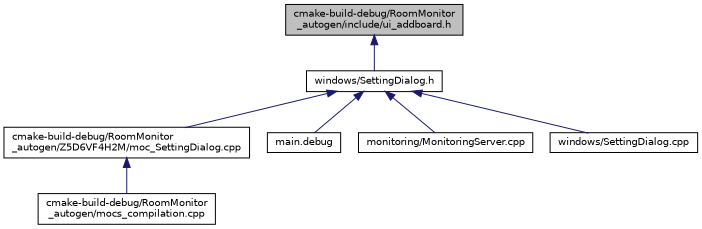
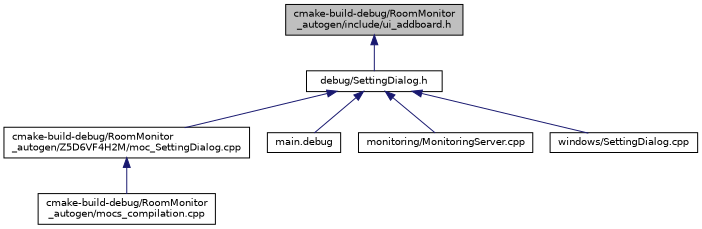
(374, 81) -> (374, 81)
